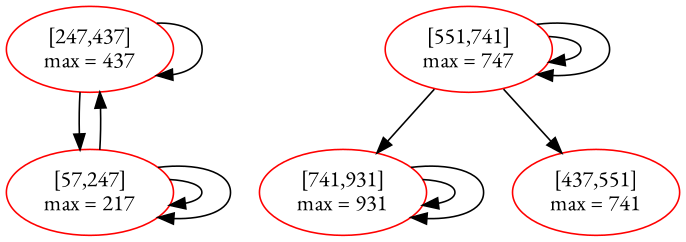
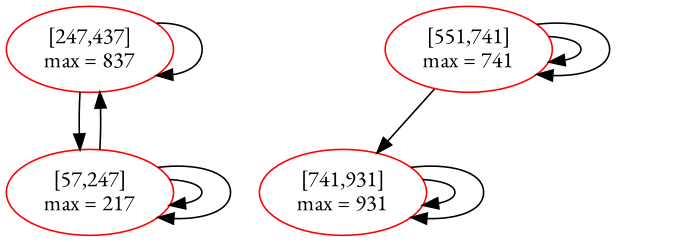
(90, 49) -> (90, 49)
(469, 49) -> (469, 49)
(596, 192) -> none
